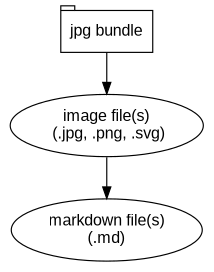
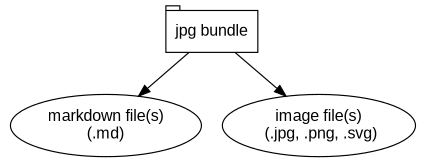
(107, 172) -> (168, 70)
